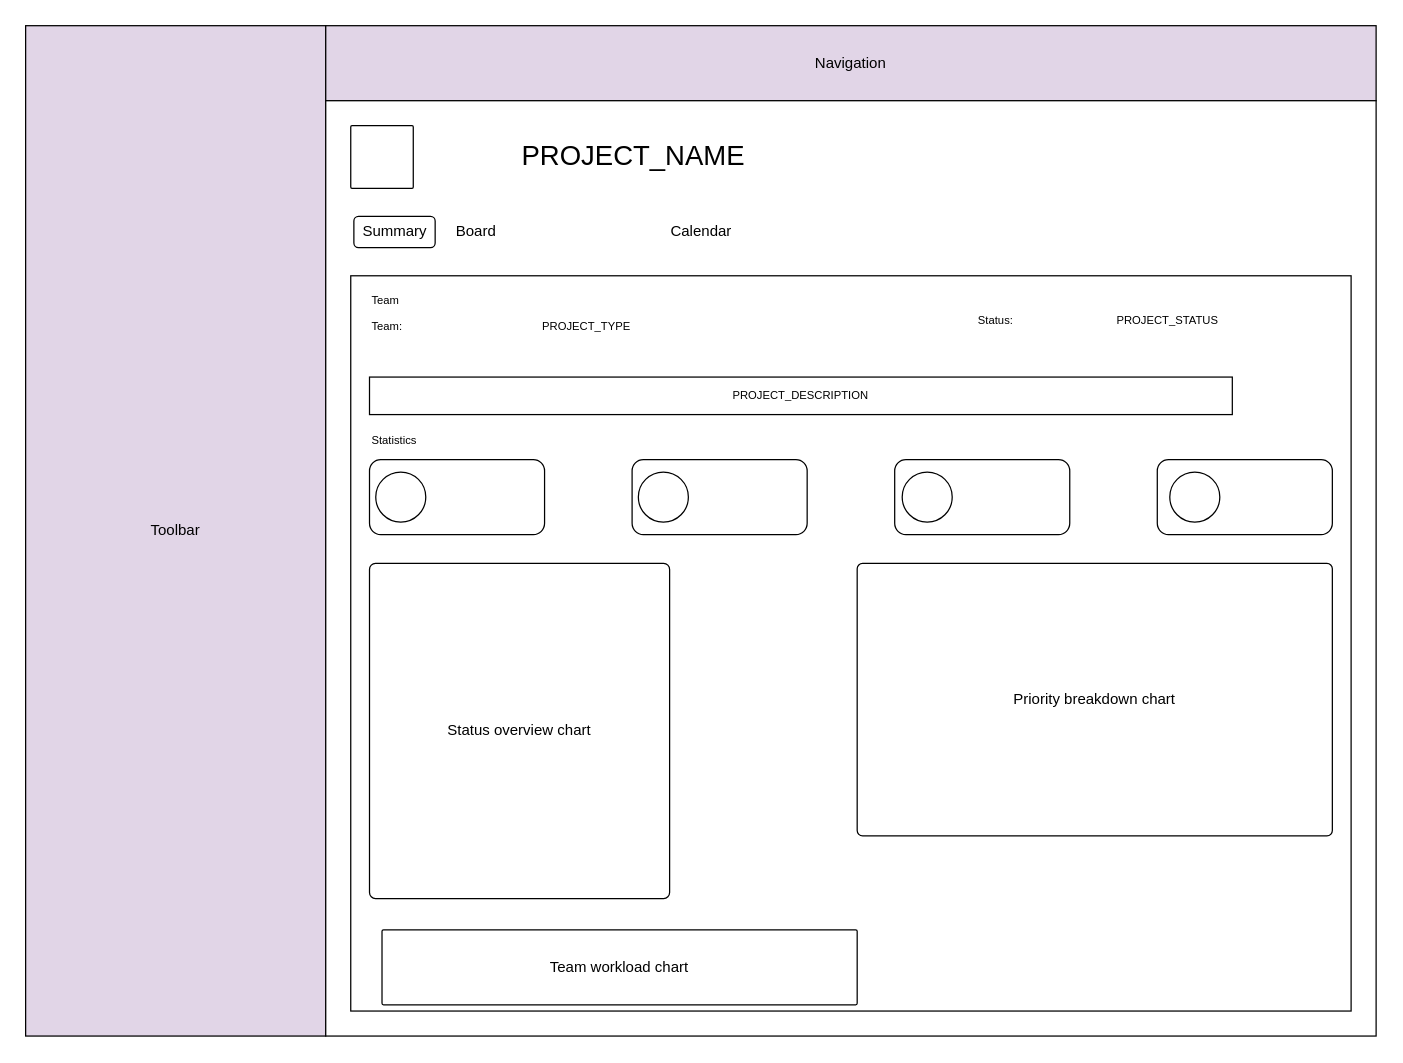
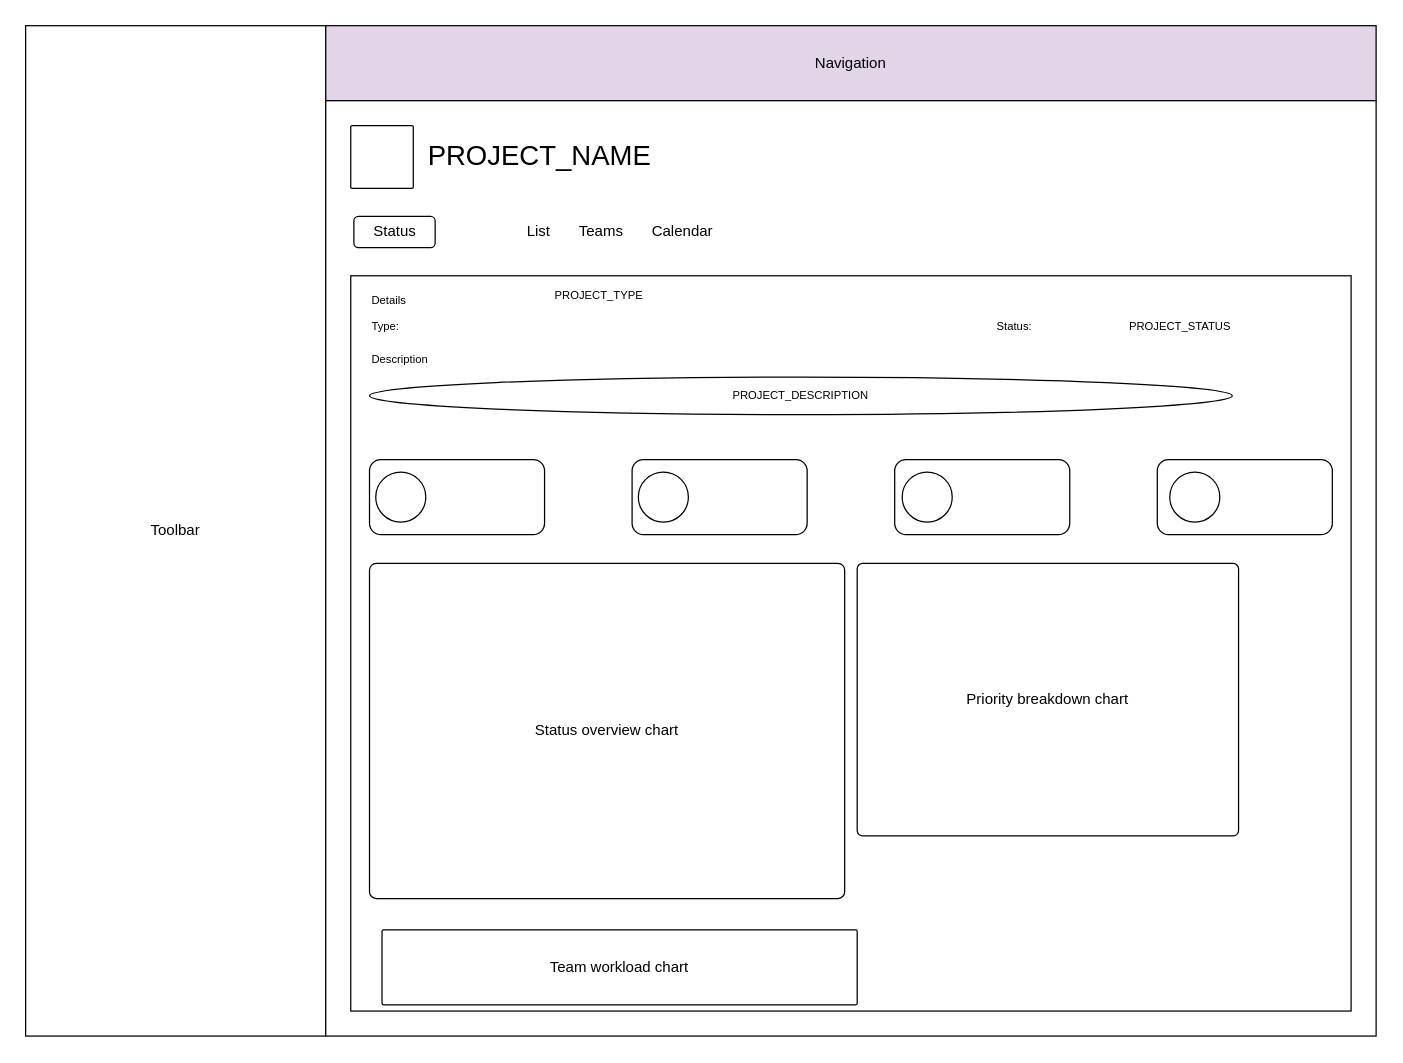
(626, 157) -> (532, 157)
(395, 232) -> (395, 232)
(476, 232) -> none
none -> (538, 232)
none -> (601, 232)
(701, 232) -> (682, 232)
(384, 301) -> (391, 301)
(1007, 321) -> (1026, 327)
(1157, 321) -> (1169, 327)
(386, 327) -> (386, 327)
(576, 327) -> (588, 296)
none -> (413, 359)
(801, 396) -> (801, 396)
(407, 441) -> none
(176, 531) -> (176, 531)
(1094, 699) -> (1048, 699)
(519, 731) -> (607, 731)
